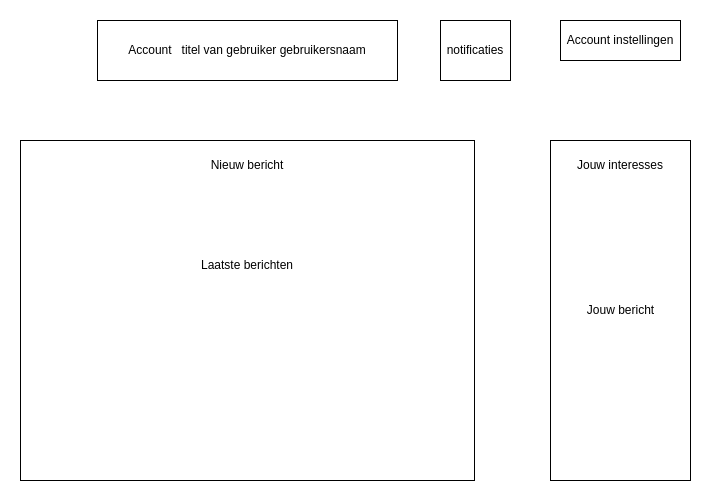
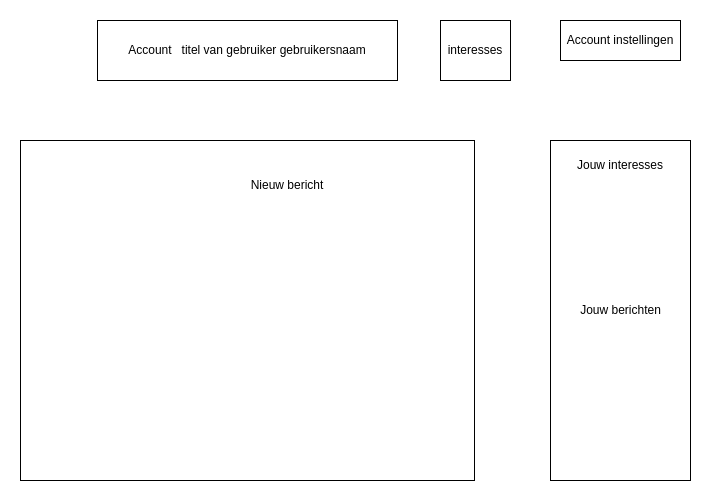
(476, 51) -> (476, 51)
(248, 166) -> (288, 186)
(248, 266) -> none
(621, 311) -> (621, 311)
